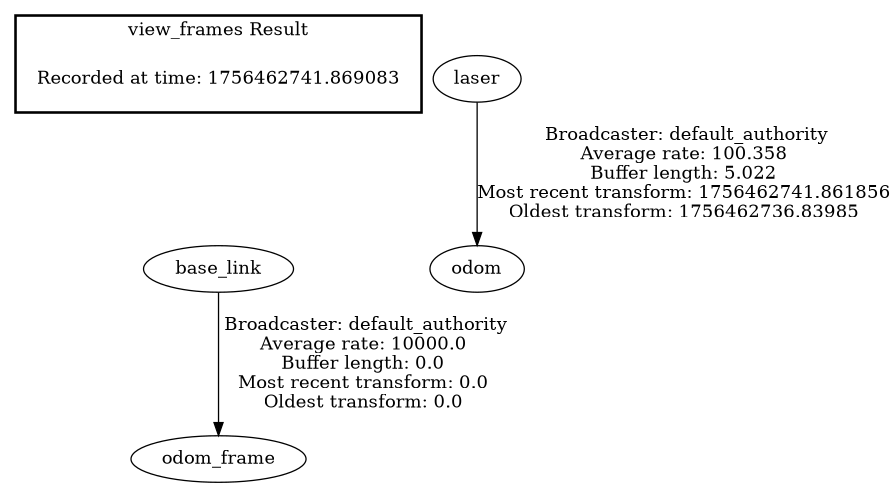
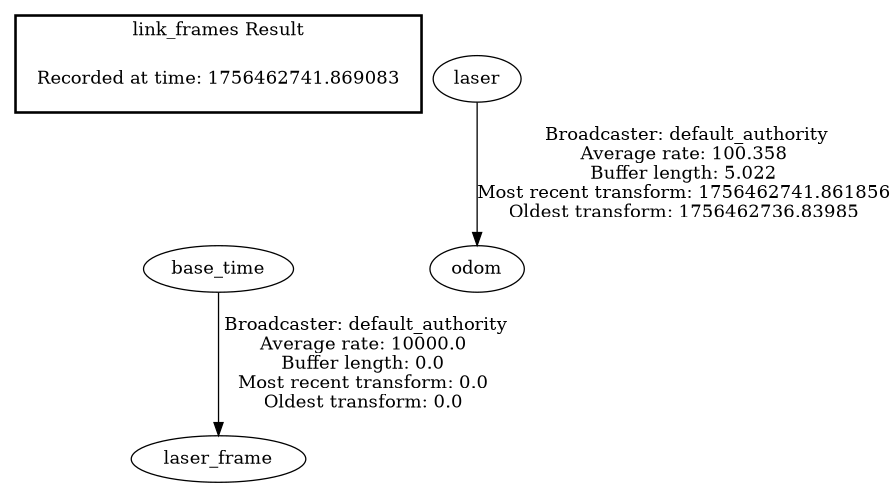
(219, 30) -> (219, 30)
(219, 269) -> (219, 269)
(219, 459) -> (219, 459)
